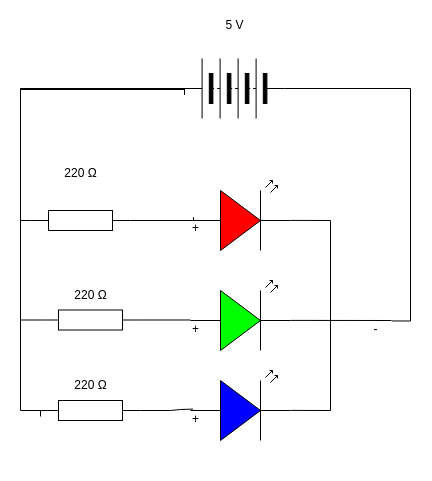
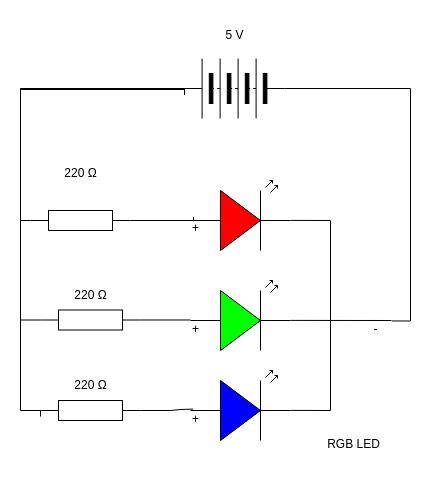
(235, 26) -> (235, 36)
none -> (354, 445)
